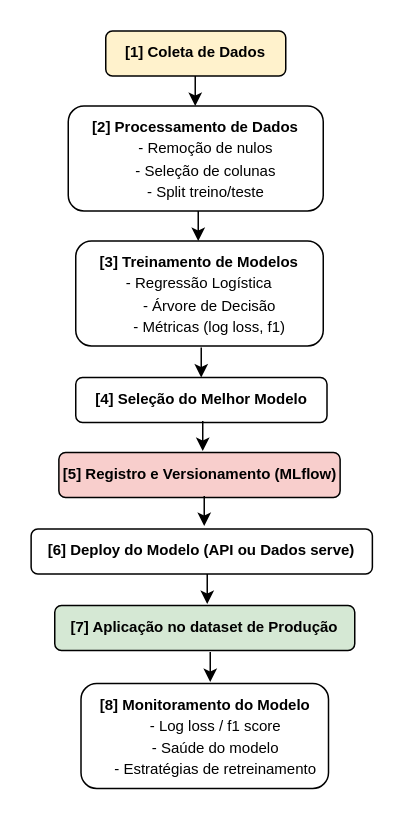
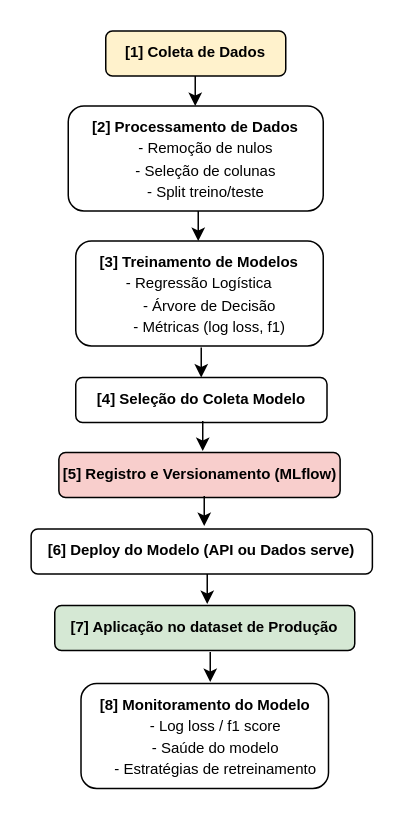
(202, 409) -> (202, 409)
